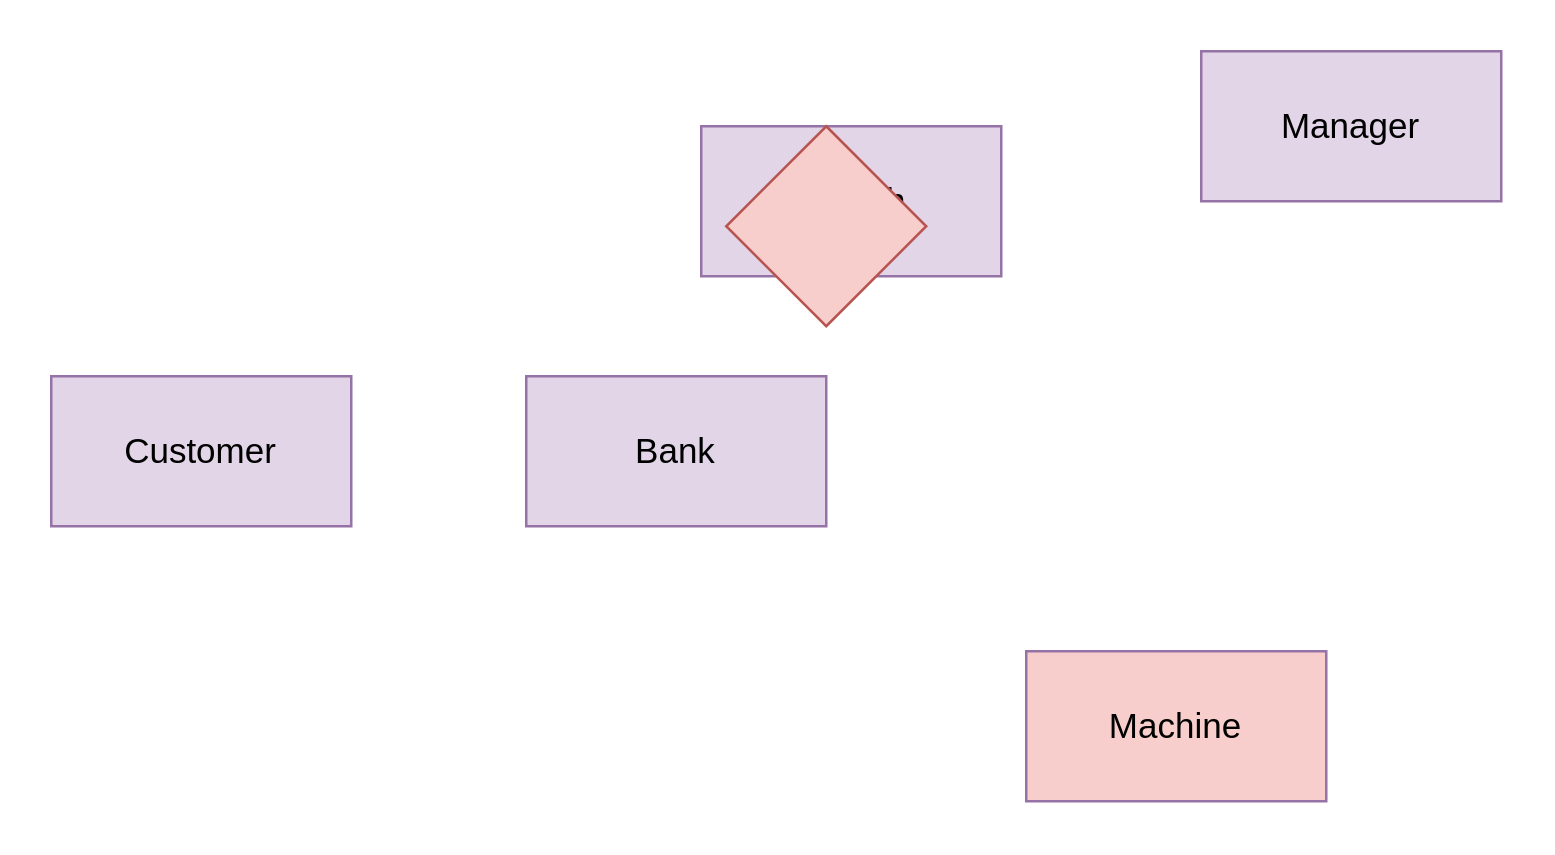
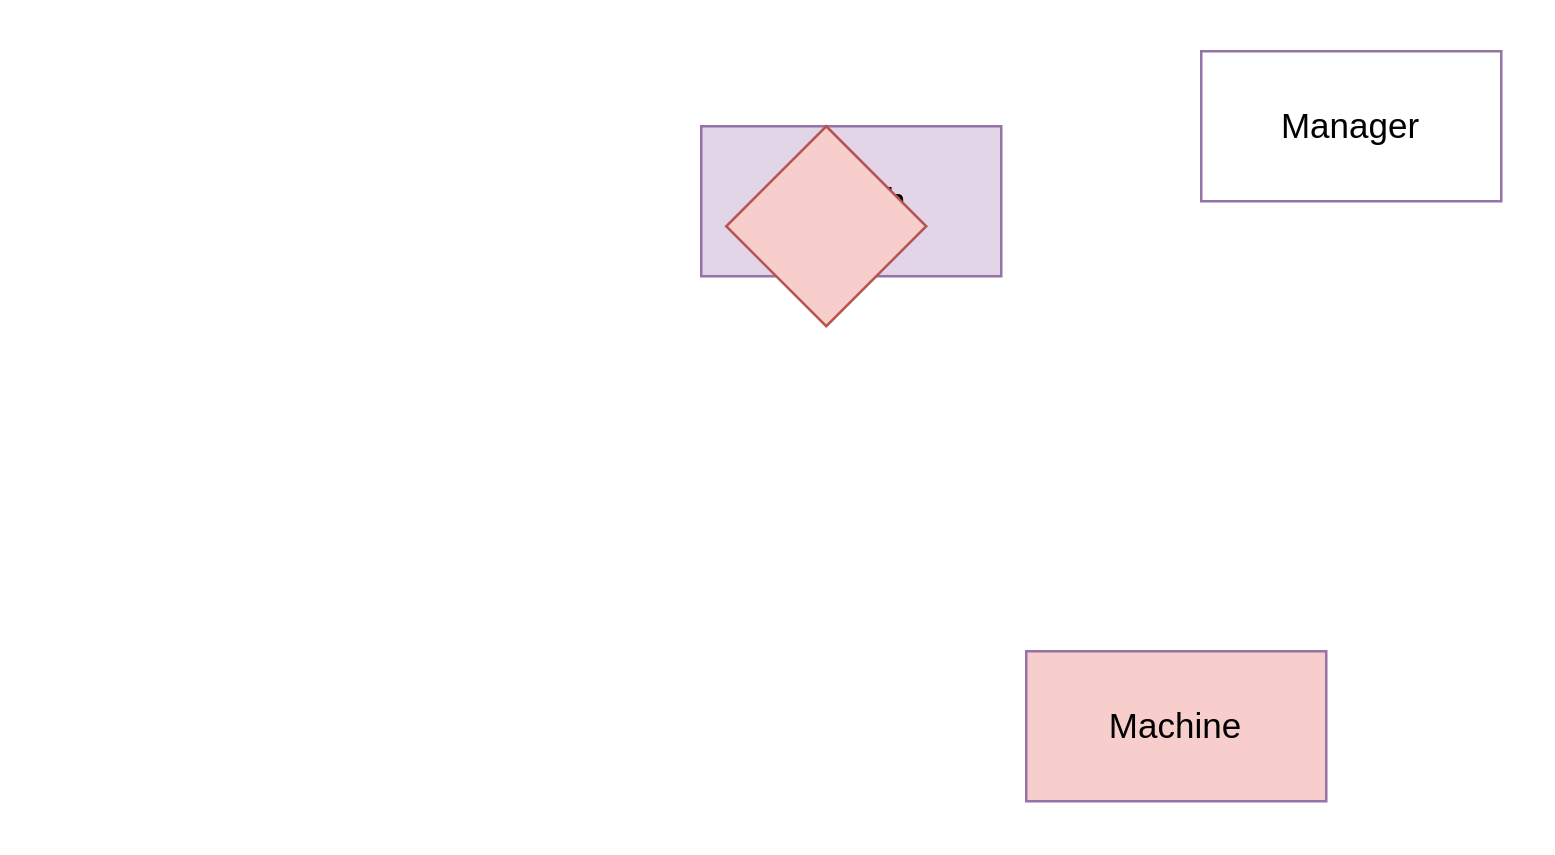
(1351, 126) -> (1351, 126)
(201, 451) -> none
(676, 451) -> none
